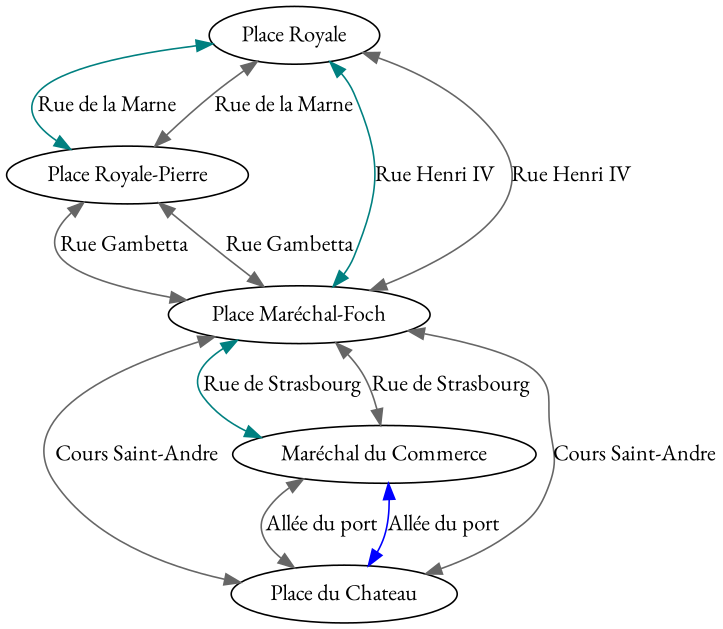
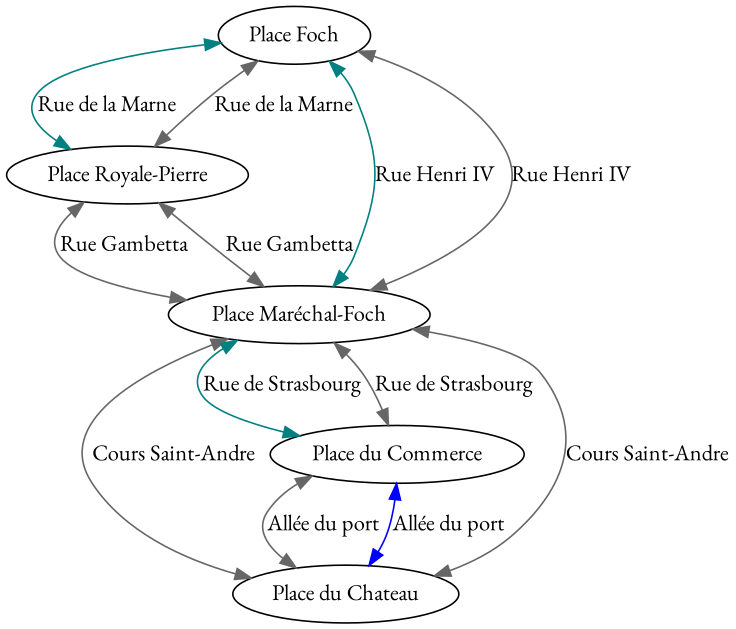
(294, 35) -> (294, 35)
(384, 454) -> (397, 454)
